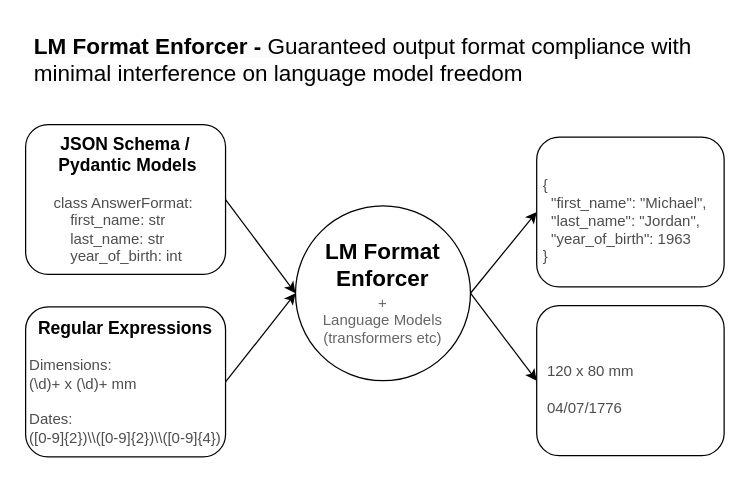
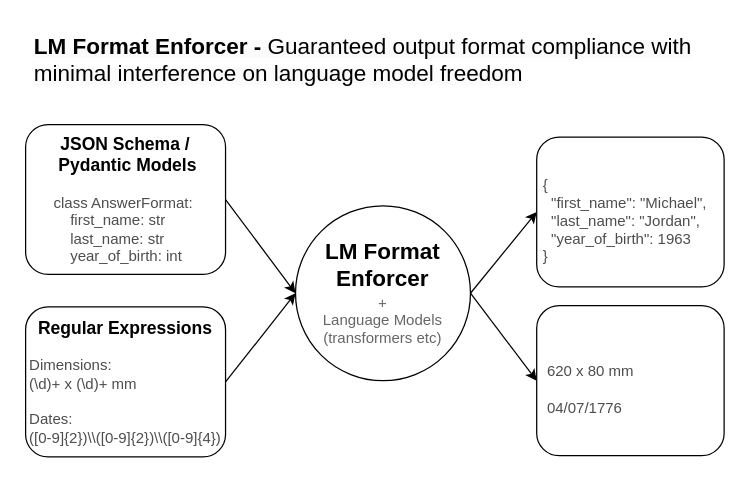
(581, 381) -> (581, 381)
